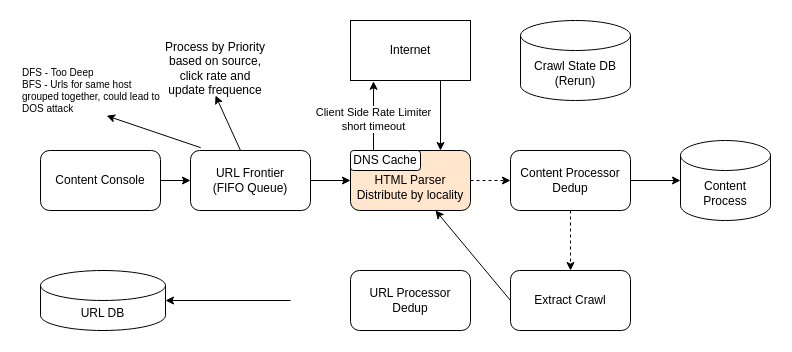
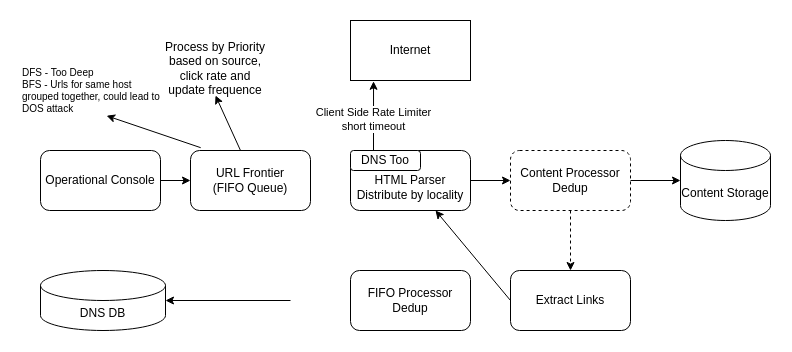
(576, 61) -> none
(441, 112) -> none
(386, 161) -> (386, 161)
(101, 181) -> (101, 181)
(327, 181) -> none
(411, 181) -> (411, 181)
(487, 181) -> (487, 181)
(571, 181) -> (571, 181)
(726, 194) -> (726, 194)
(411, 301) -> (411, 301)
(571, 301) -> (571, 301)
(103, 314) -> (103, 314)
